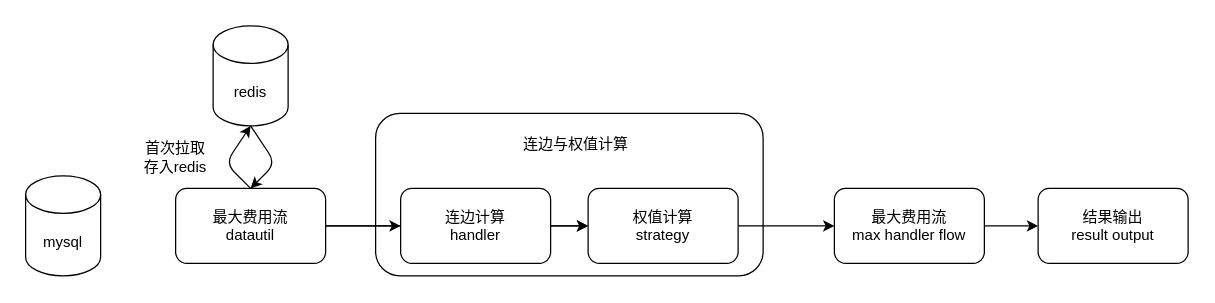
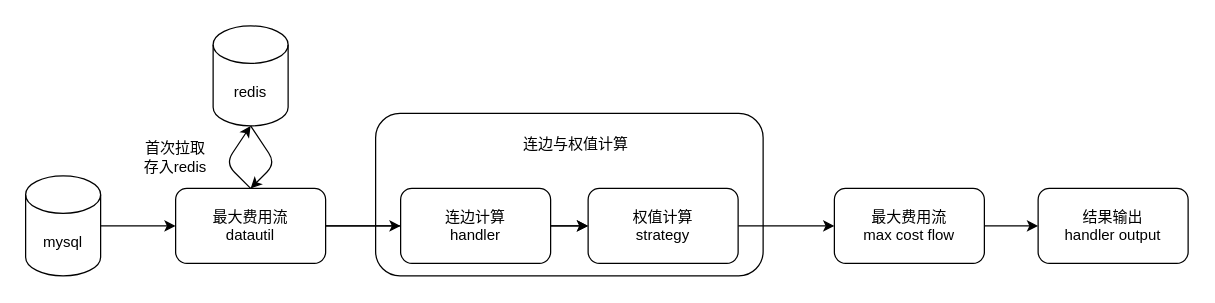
none -> (134, 226)
(909, 226) -> (909, 226)
(1113, 226) -> (1113, 226)
